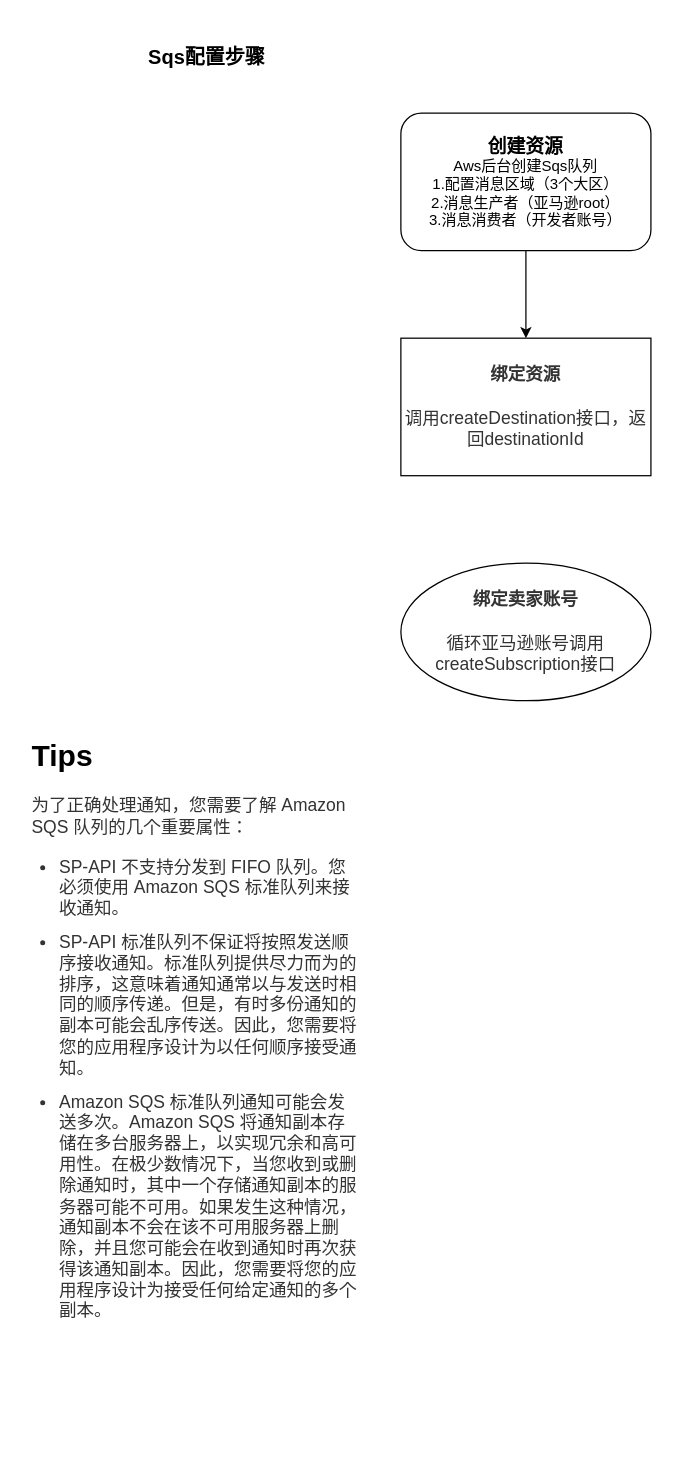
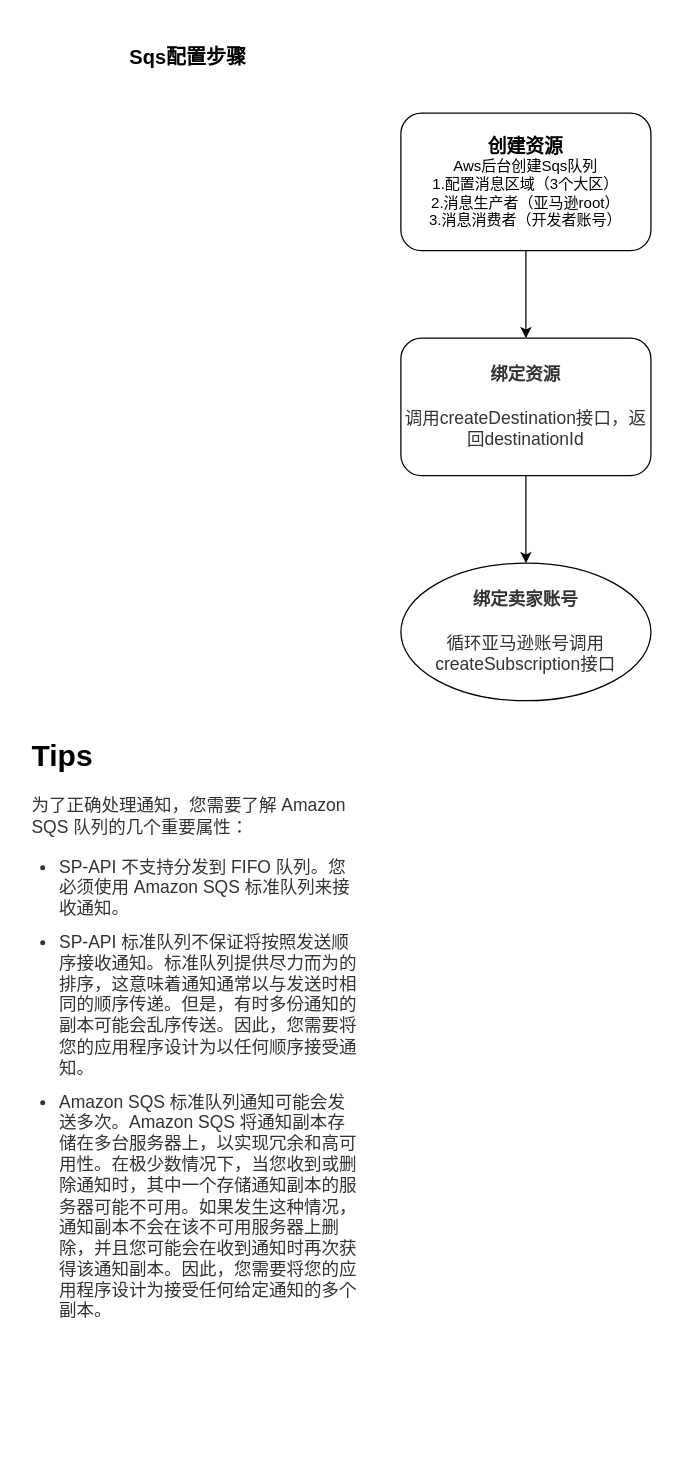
(207, 57) -> (188, 57)
(526, 407) -> (526, 407)
none -> (526, 515)
